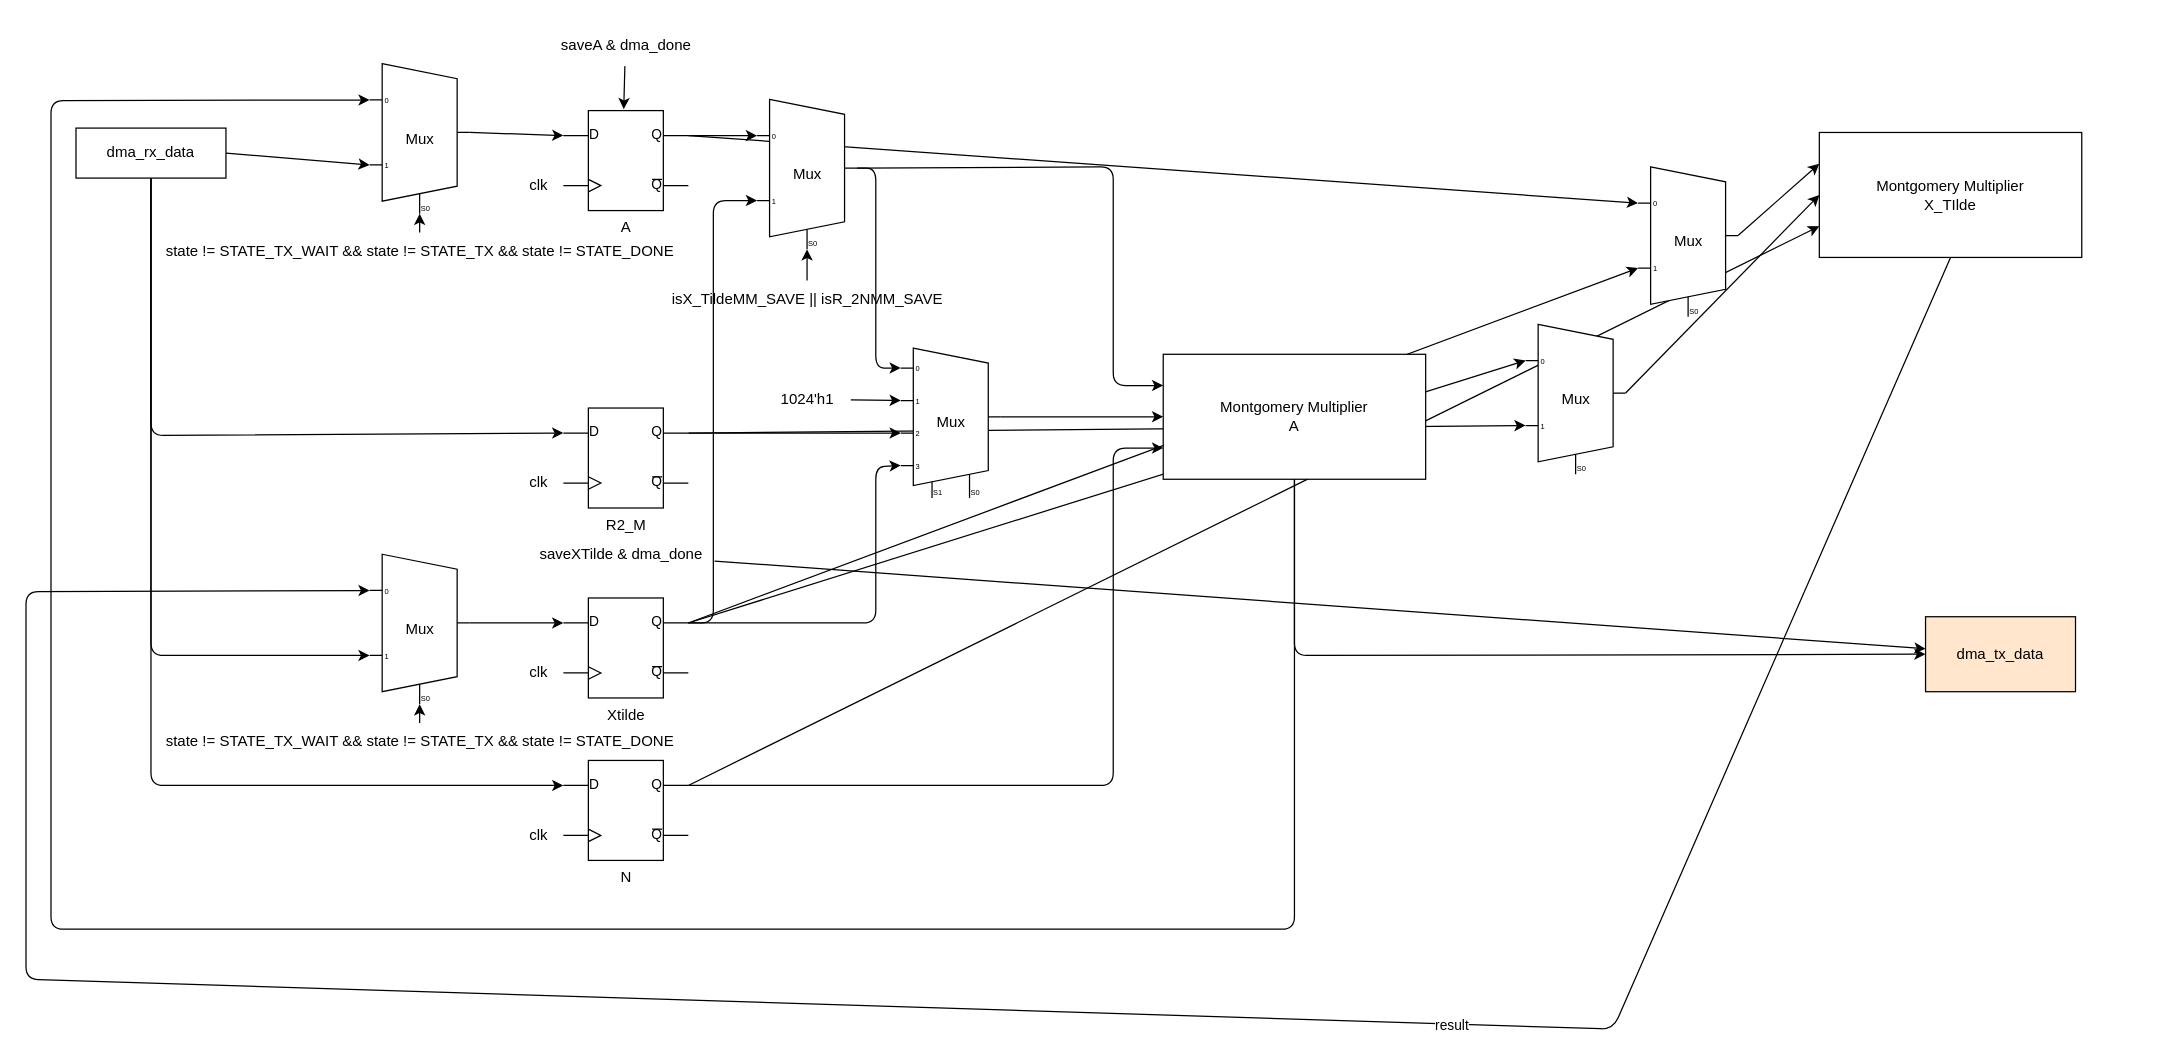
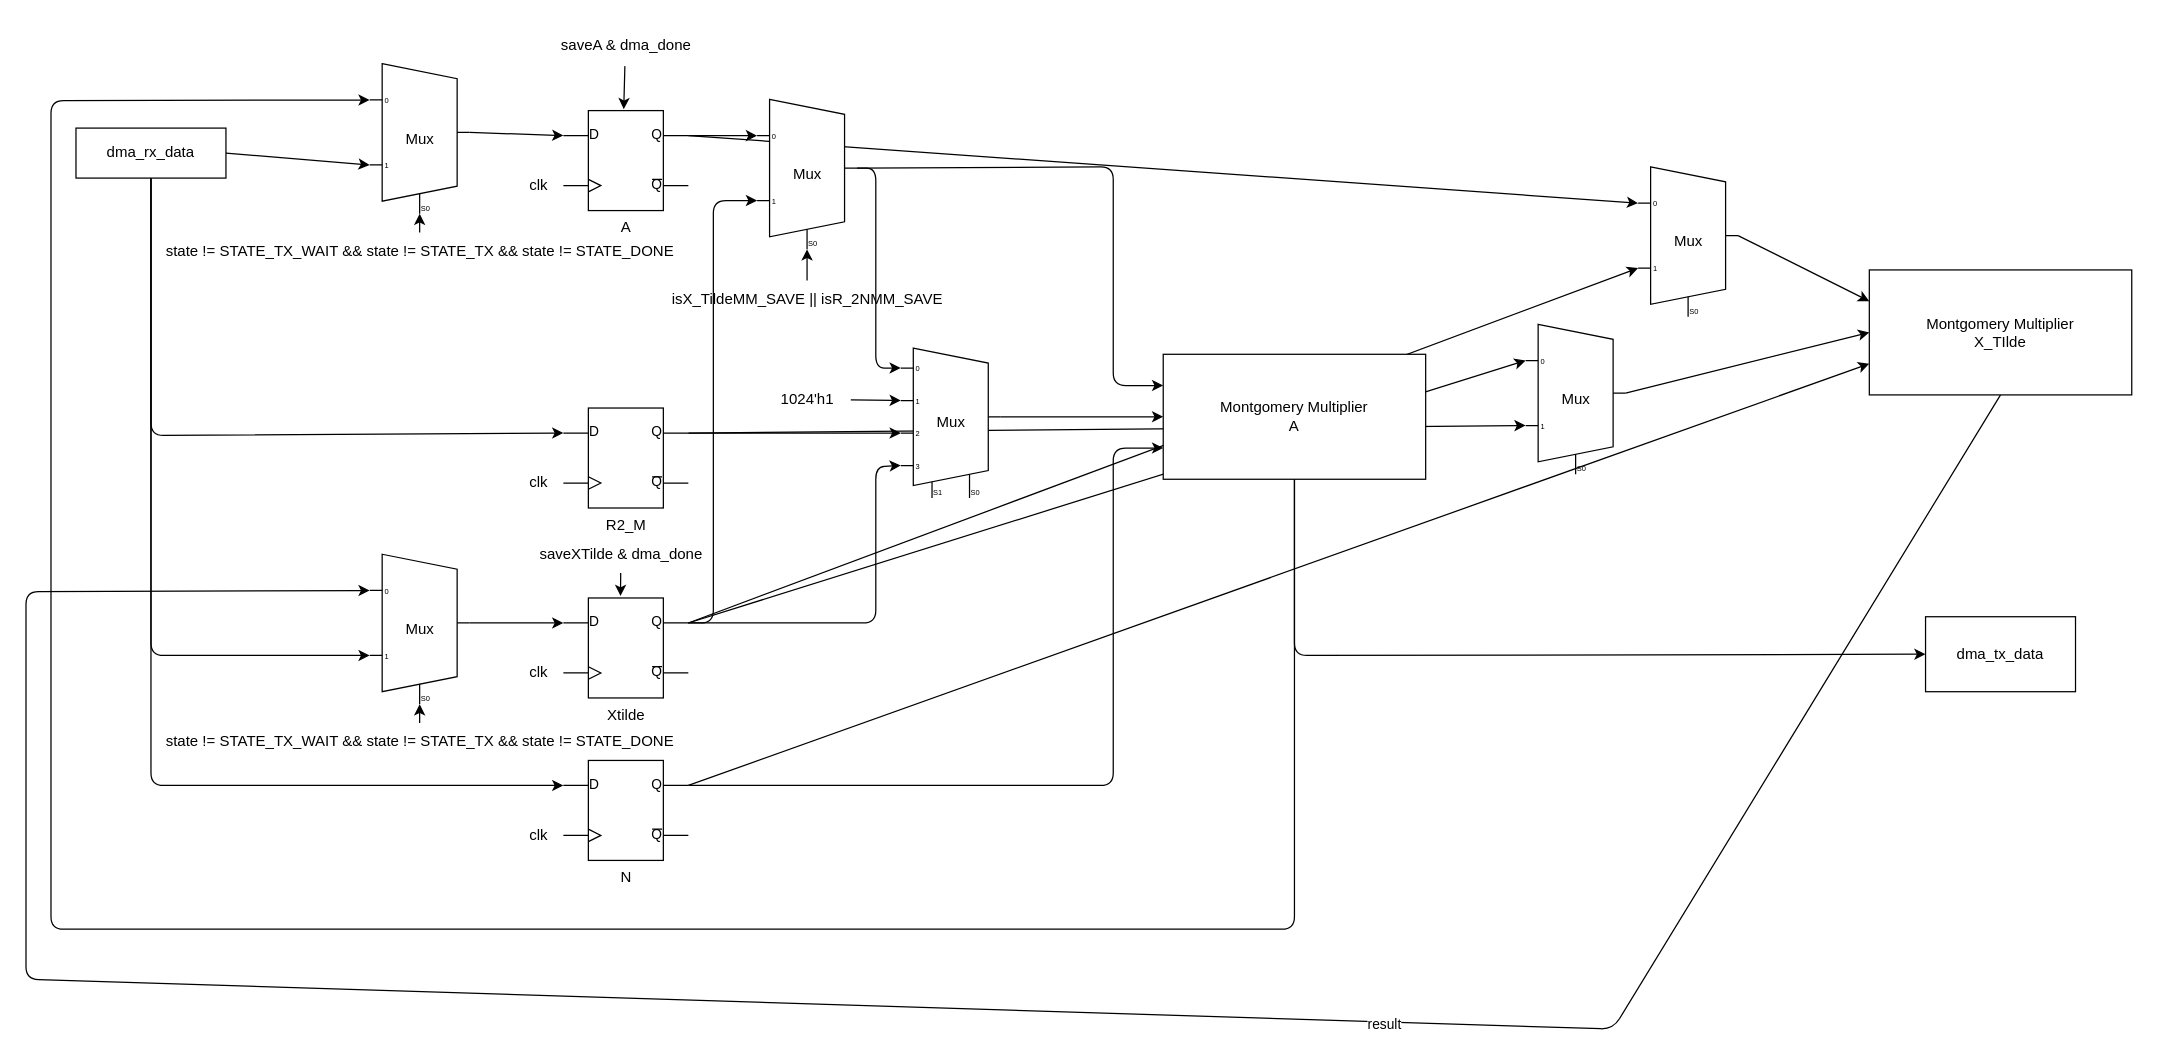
(1951, 195) -> (2001, 333)
(1567, 623) -> (620, 580)
(2001, 654) -> (2001, 654)
